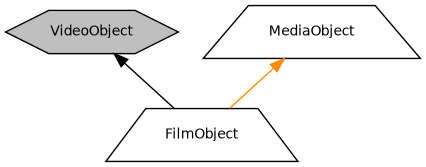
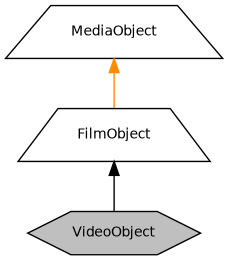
(149, 86) -> (114, 193)
